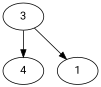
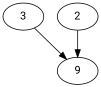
none -> (78, 17)
(23, 71) -> none
(78, 71) -> (78, 71)
